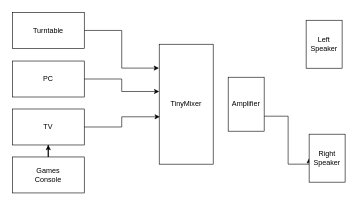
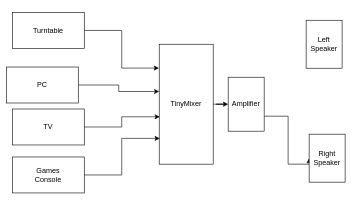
(48, 79) -> (42, 85)
none -> (222, 104)
(48, 149) -> (138, 138)
